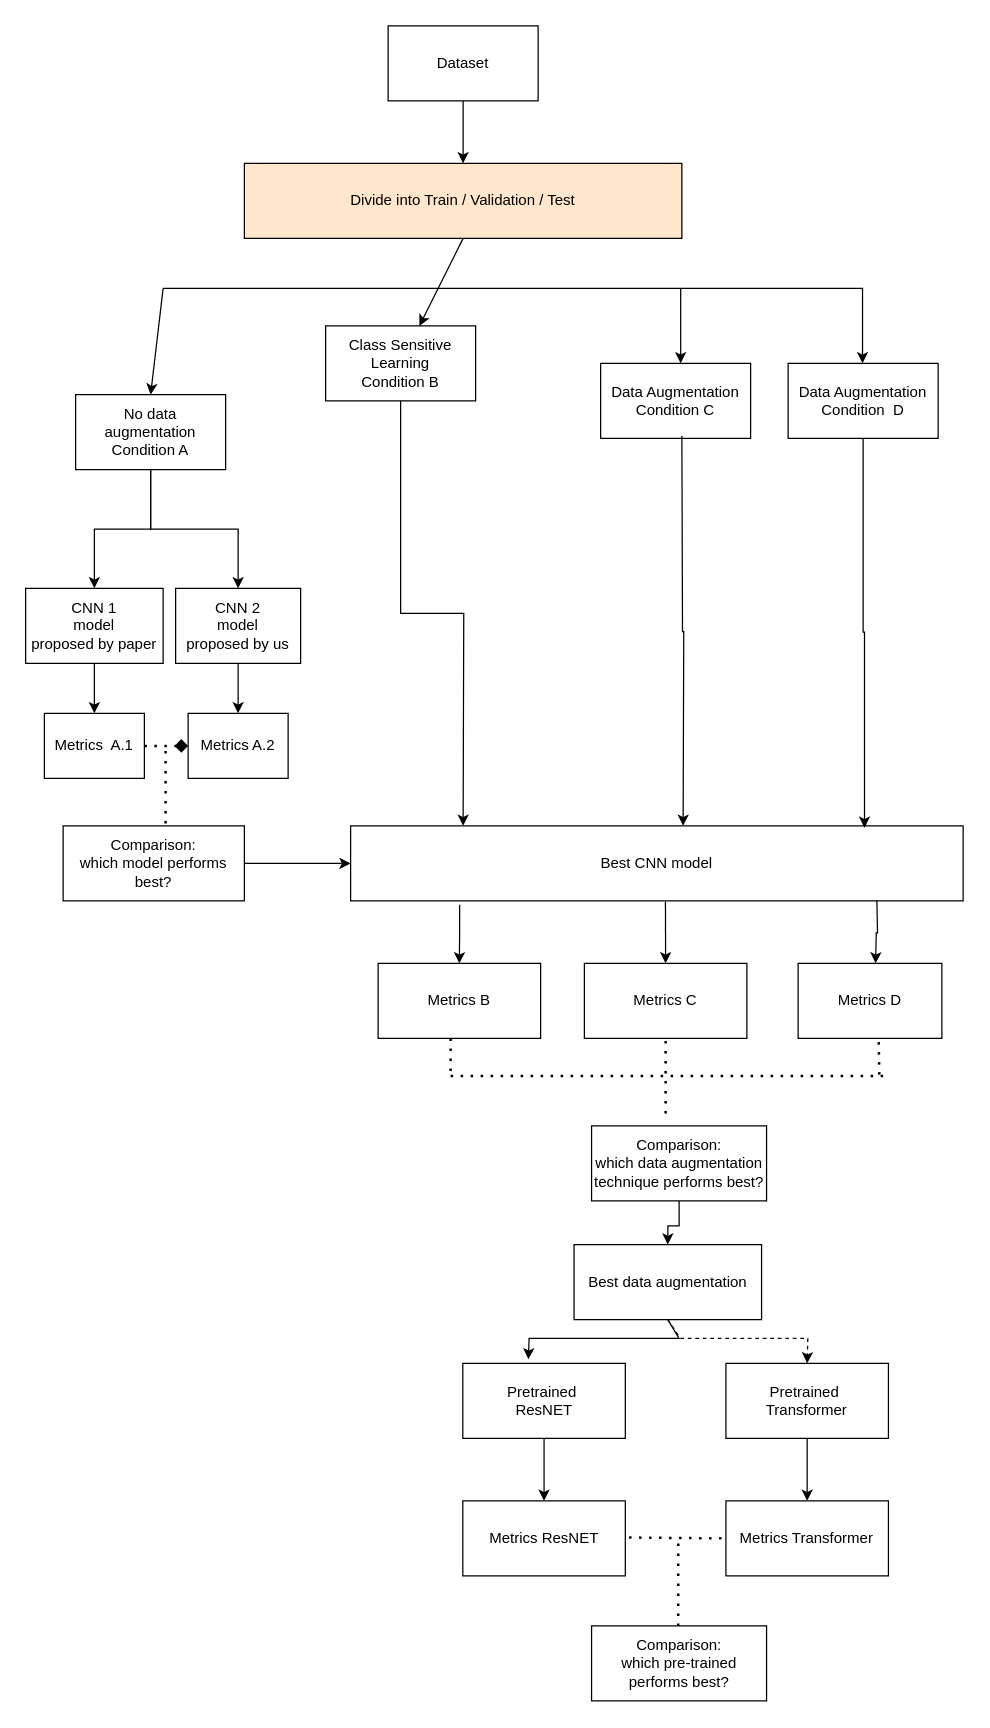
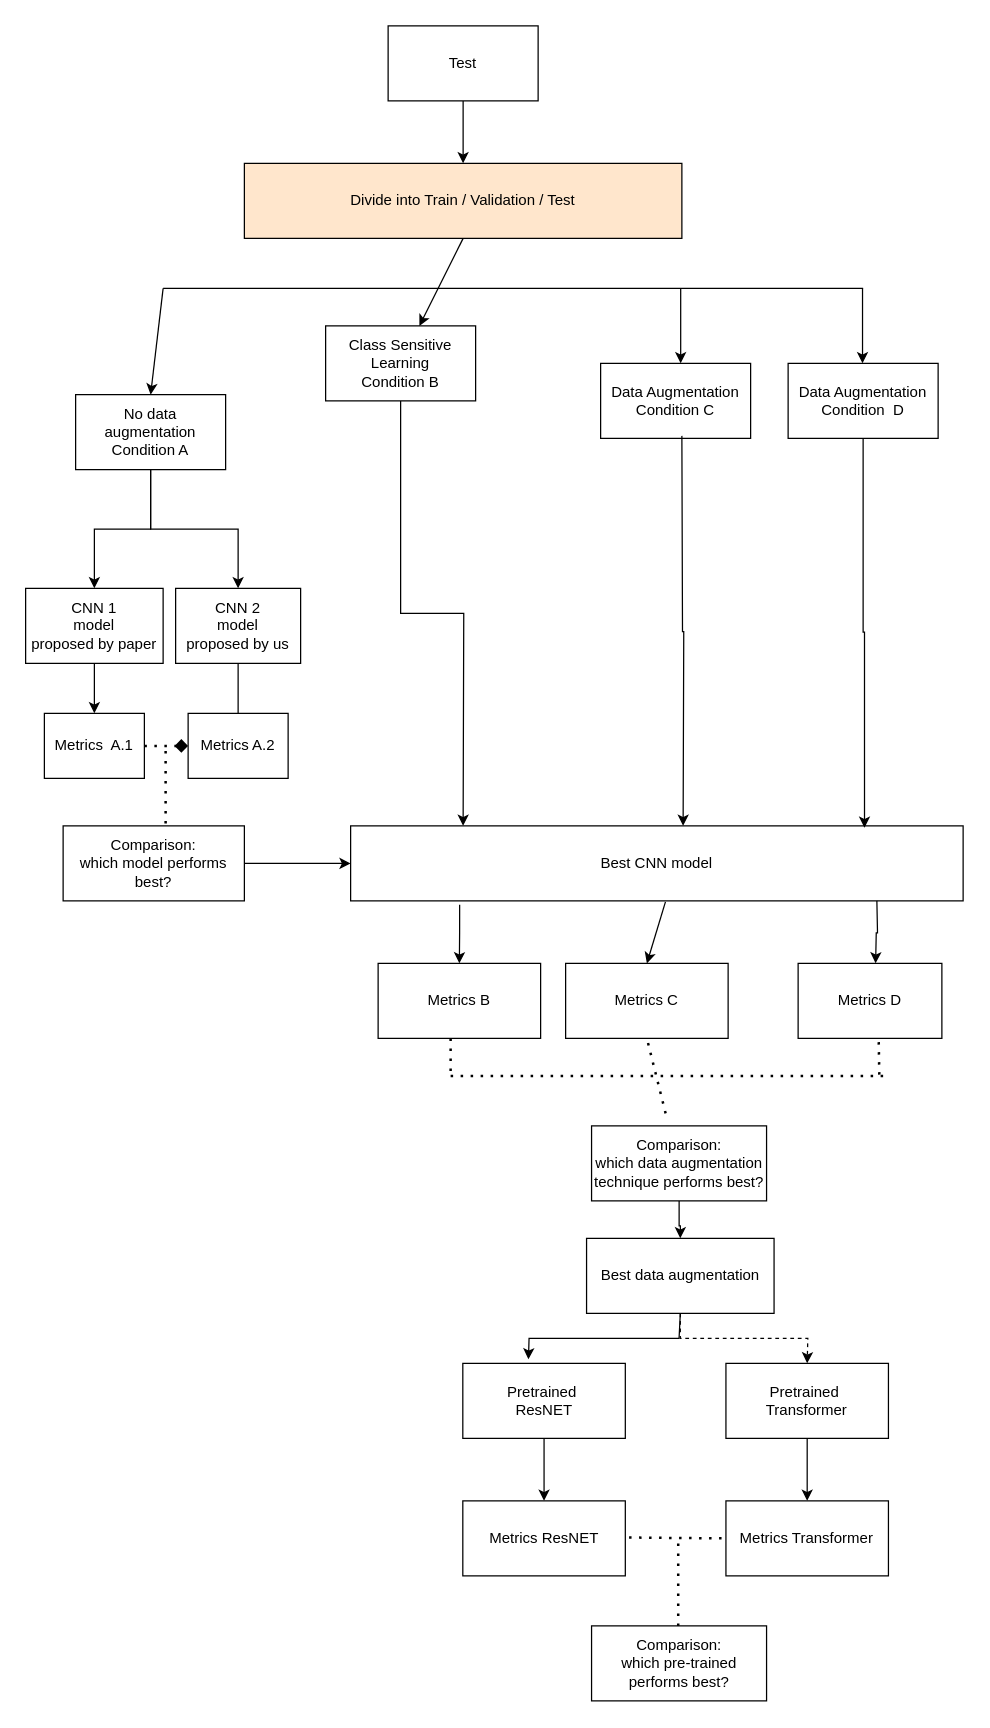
(463, 63) -> (463, 63)
(238, 703) -> (238, 706)
(666, 1001) -> (647, 1001)
(668, 1282) -> (680, 1276)
